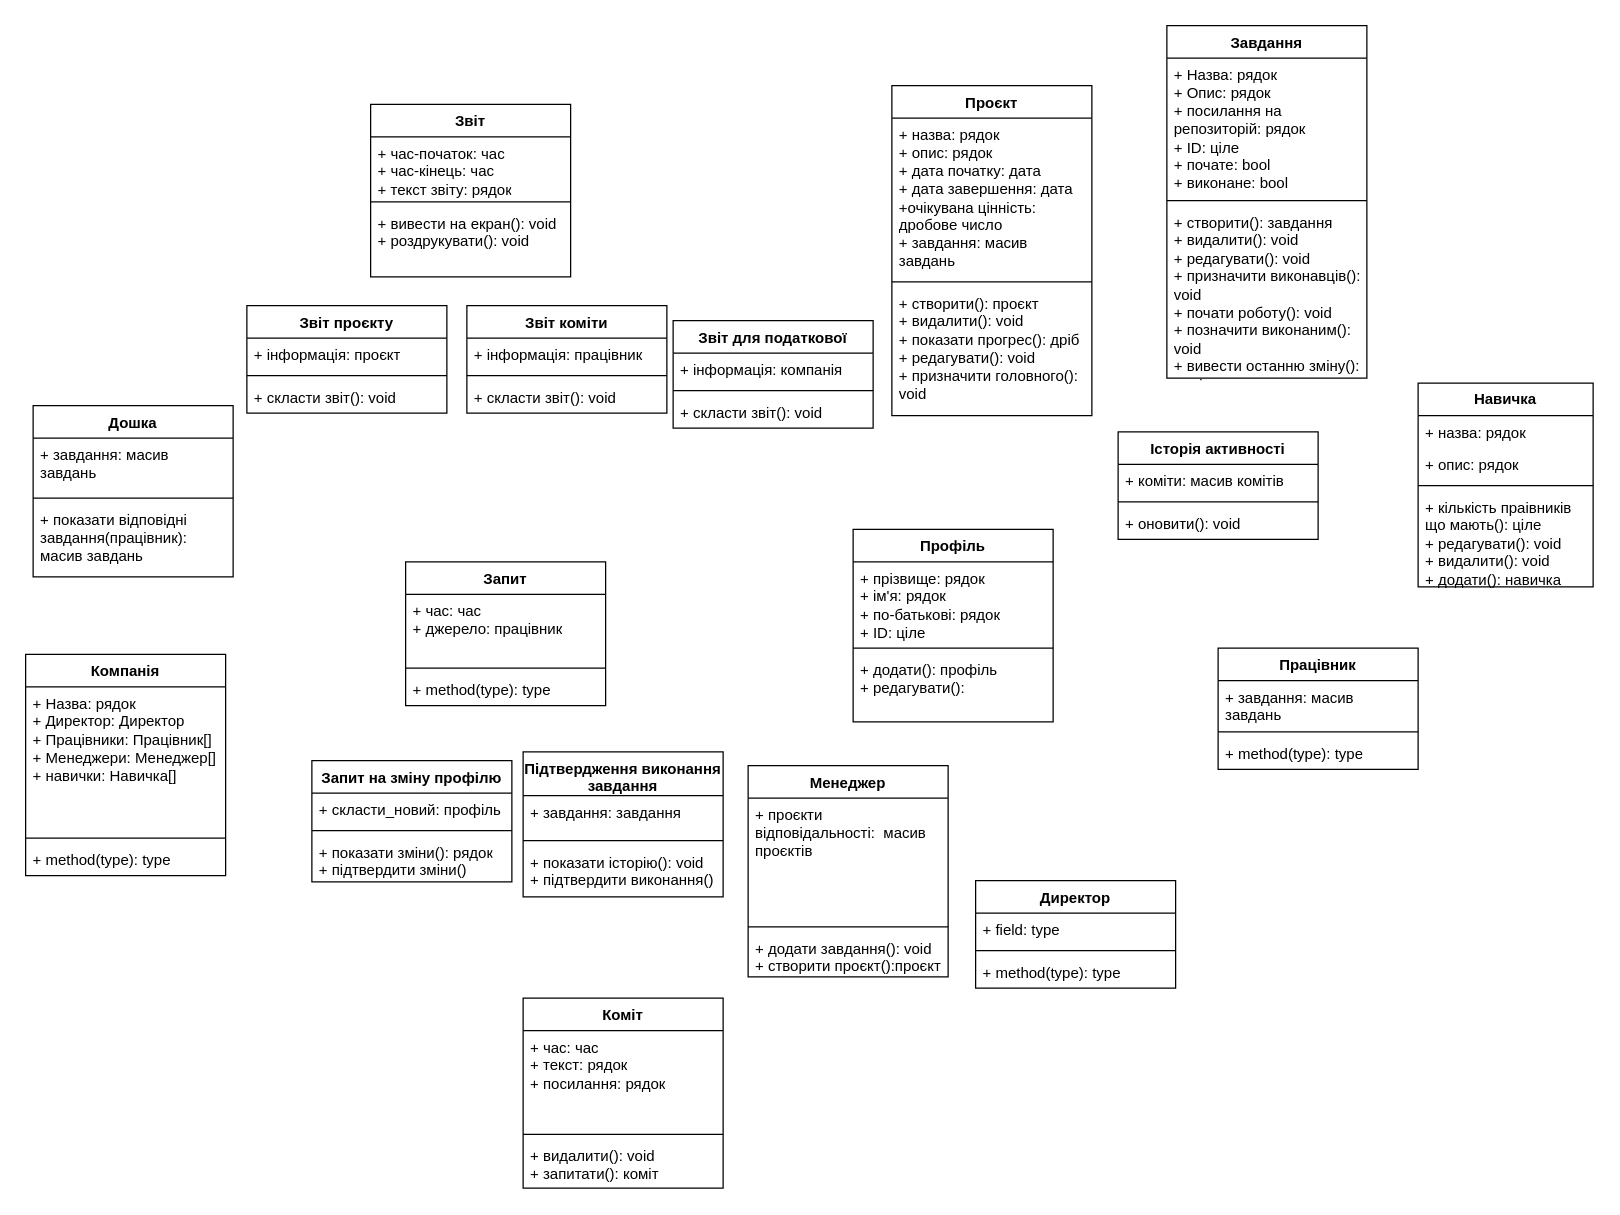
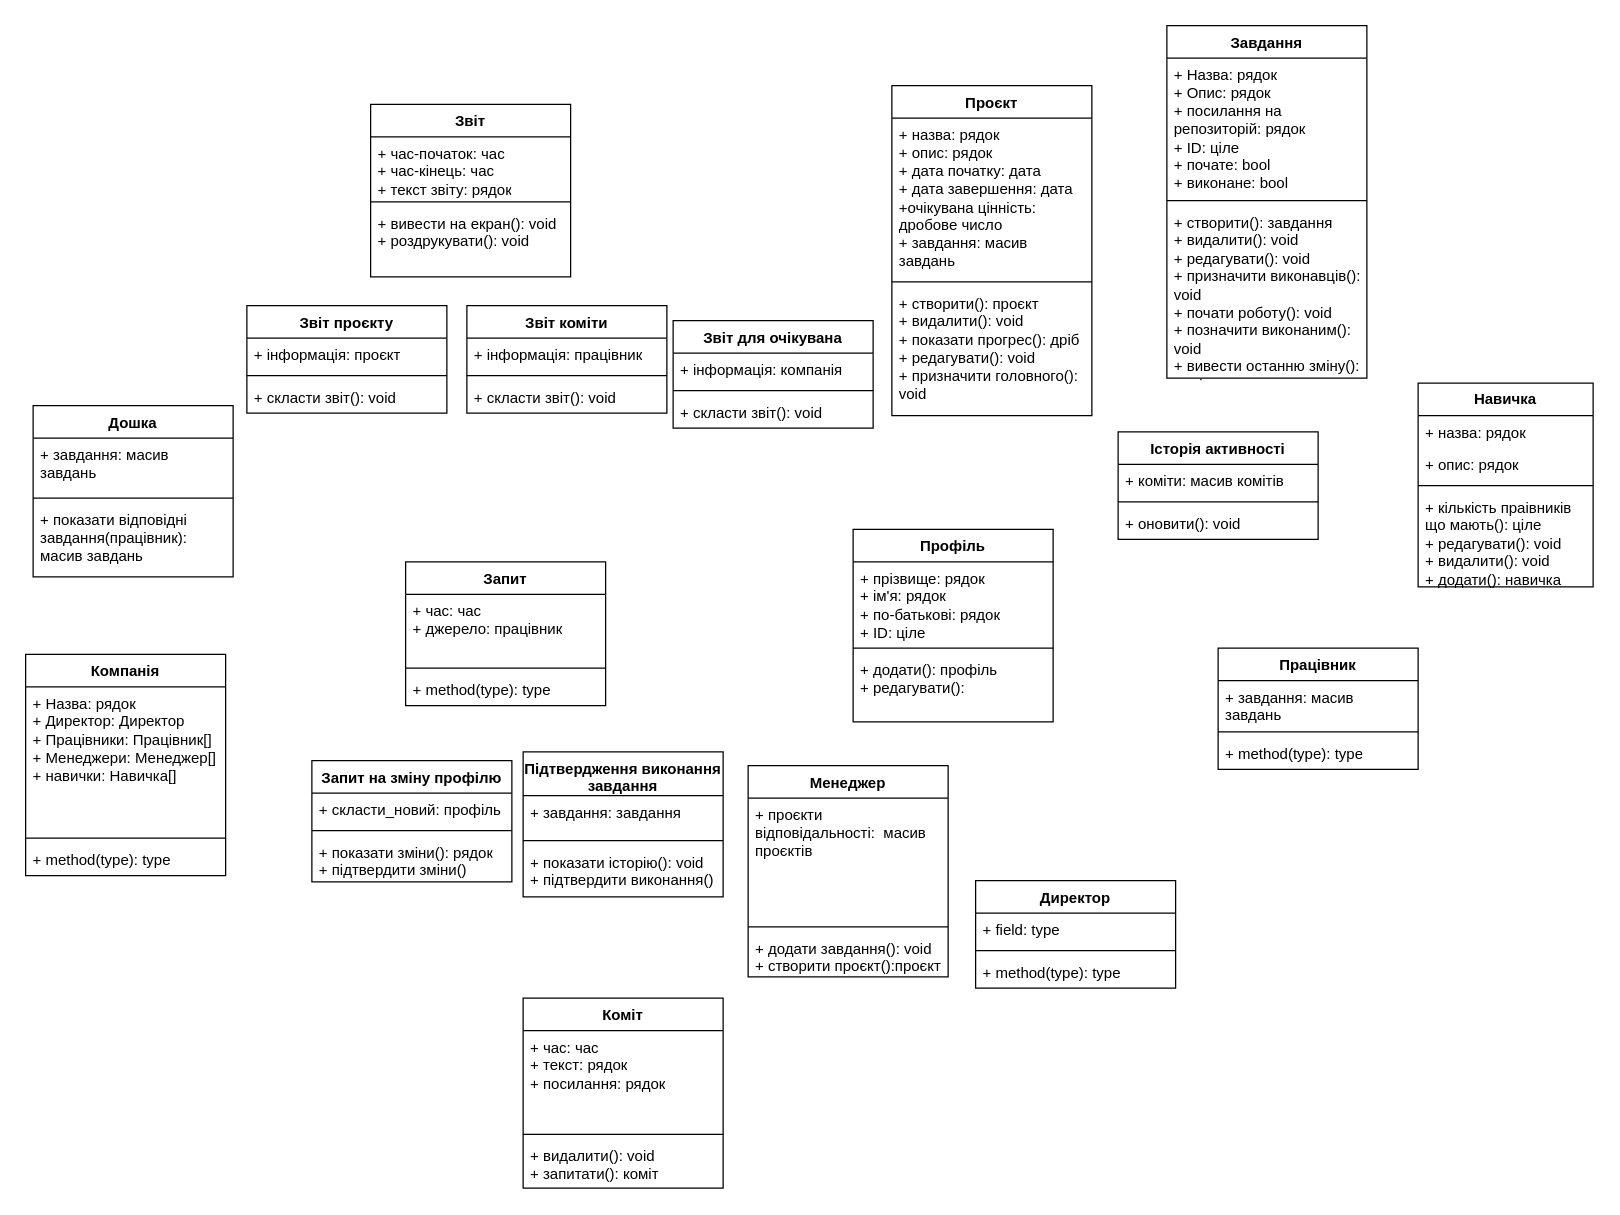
(773, 338) -> (773, 338)
